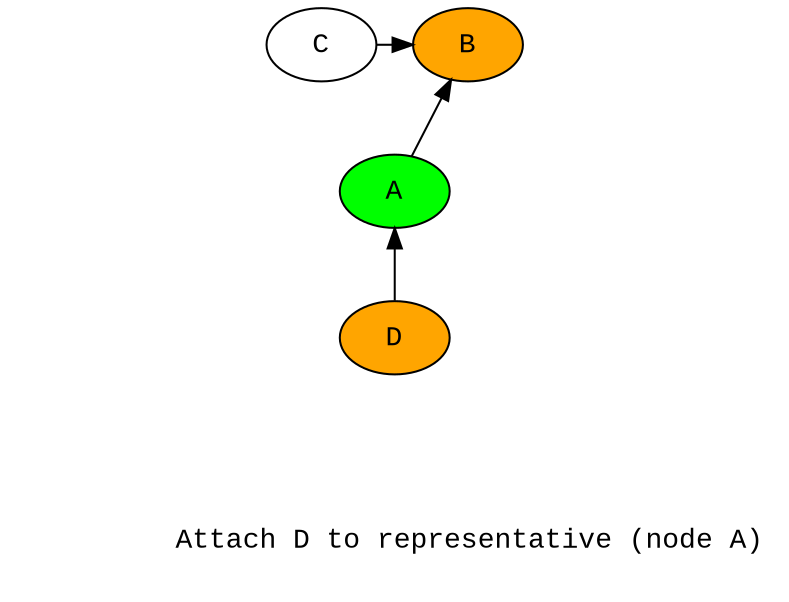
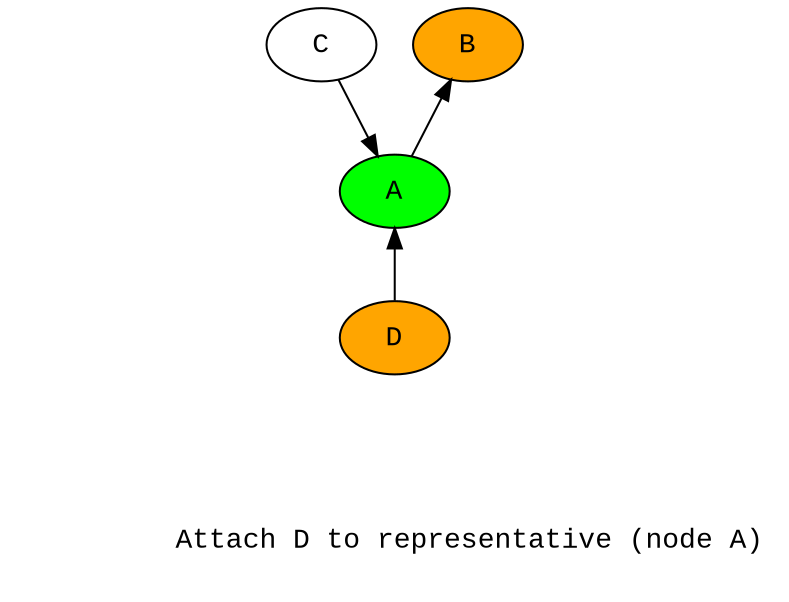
(384, 45) -> (353, 109)
